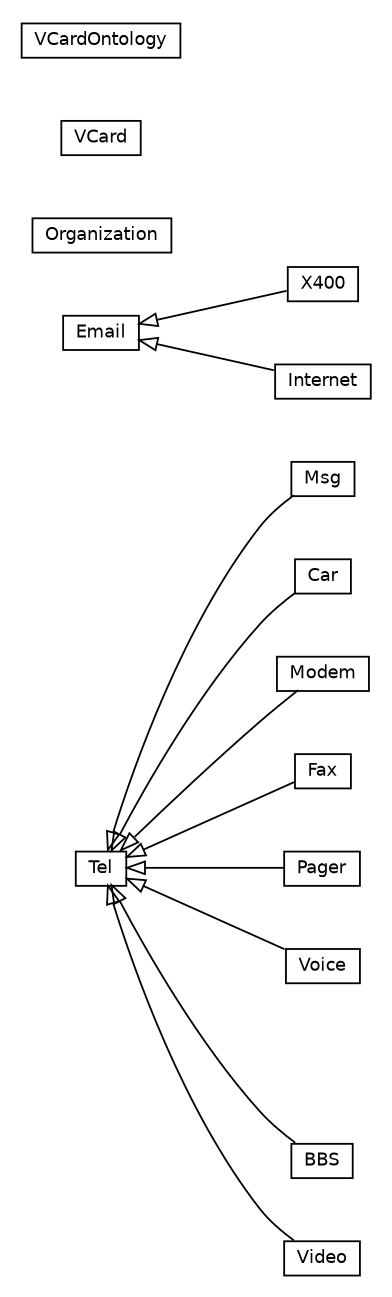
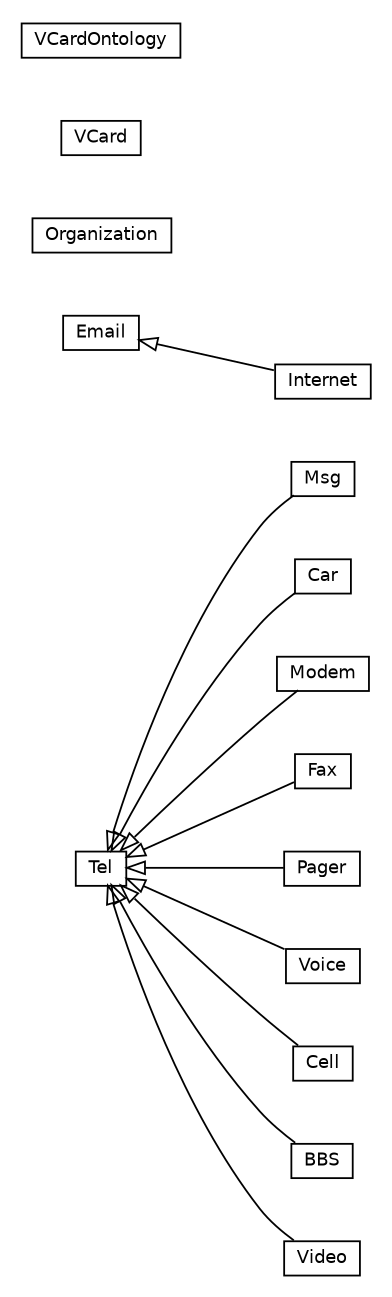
(322, 283) -> none
none -> (322, 1063)
